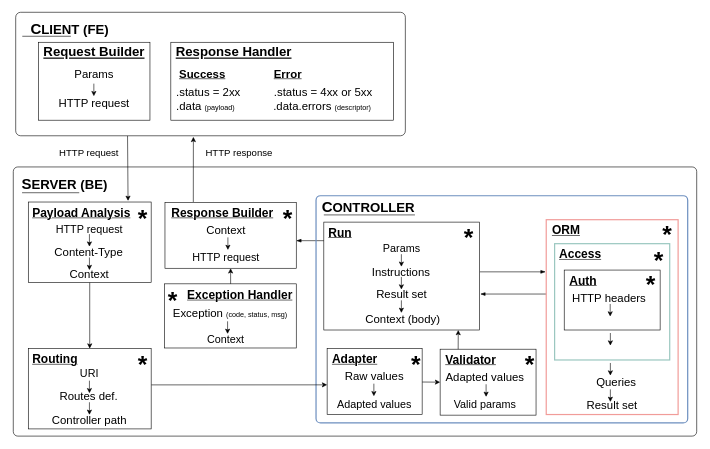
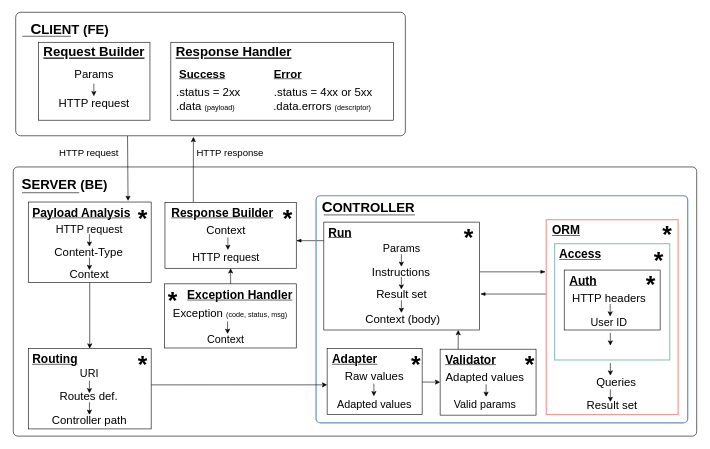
(260, 152) -> (251, 152)
none -> (609, 321)
